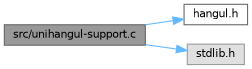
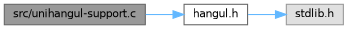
(161, 47) -> (262, 15)
